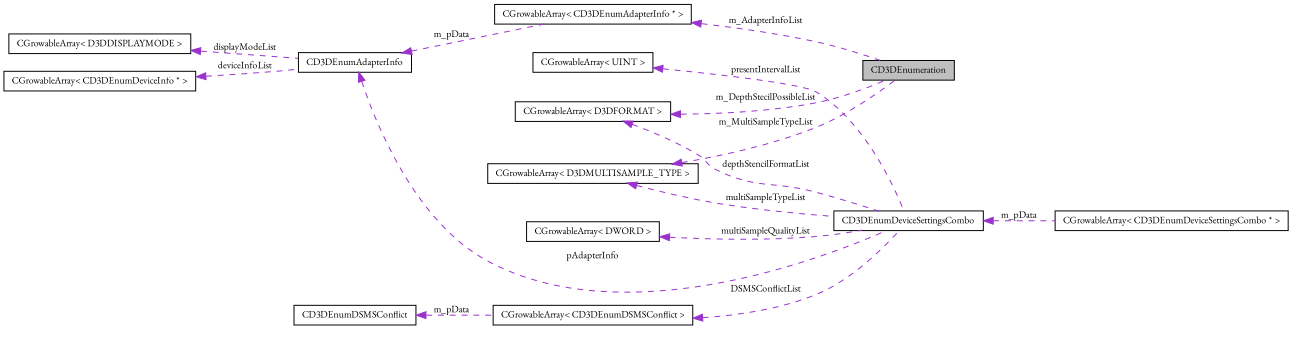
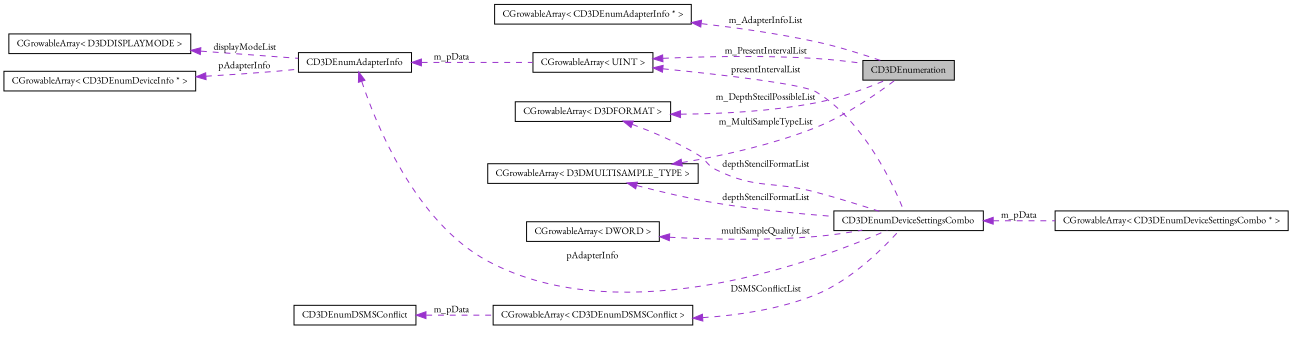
(479, 37) -> (477, 62)
none -> (763, 57)
(245, 66) -> (245, 66)
(766, 198) -> (766, 198)
